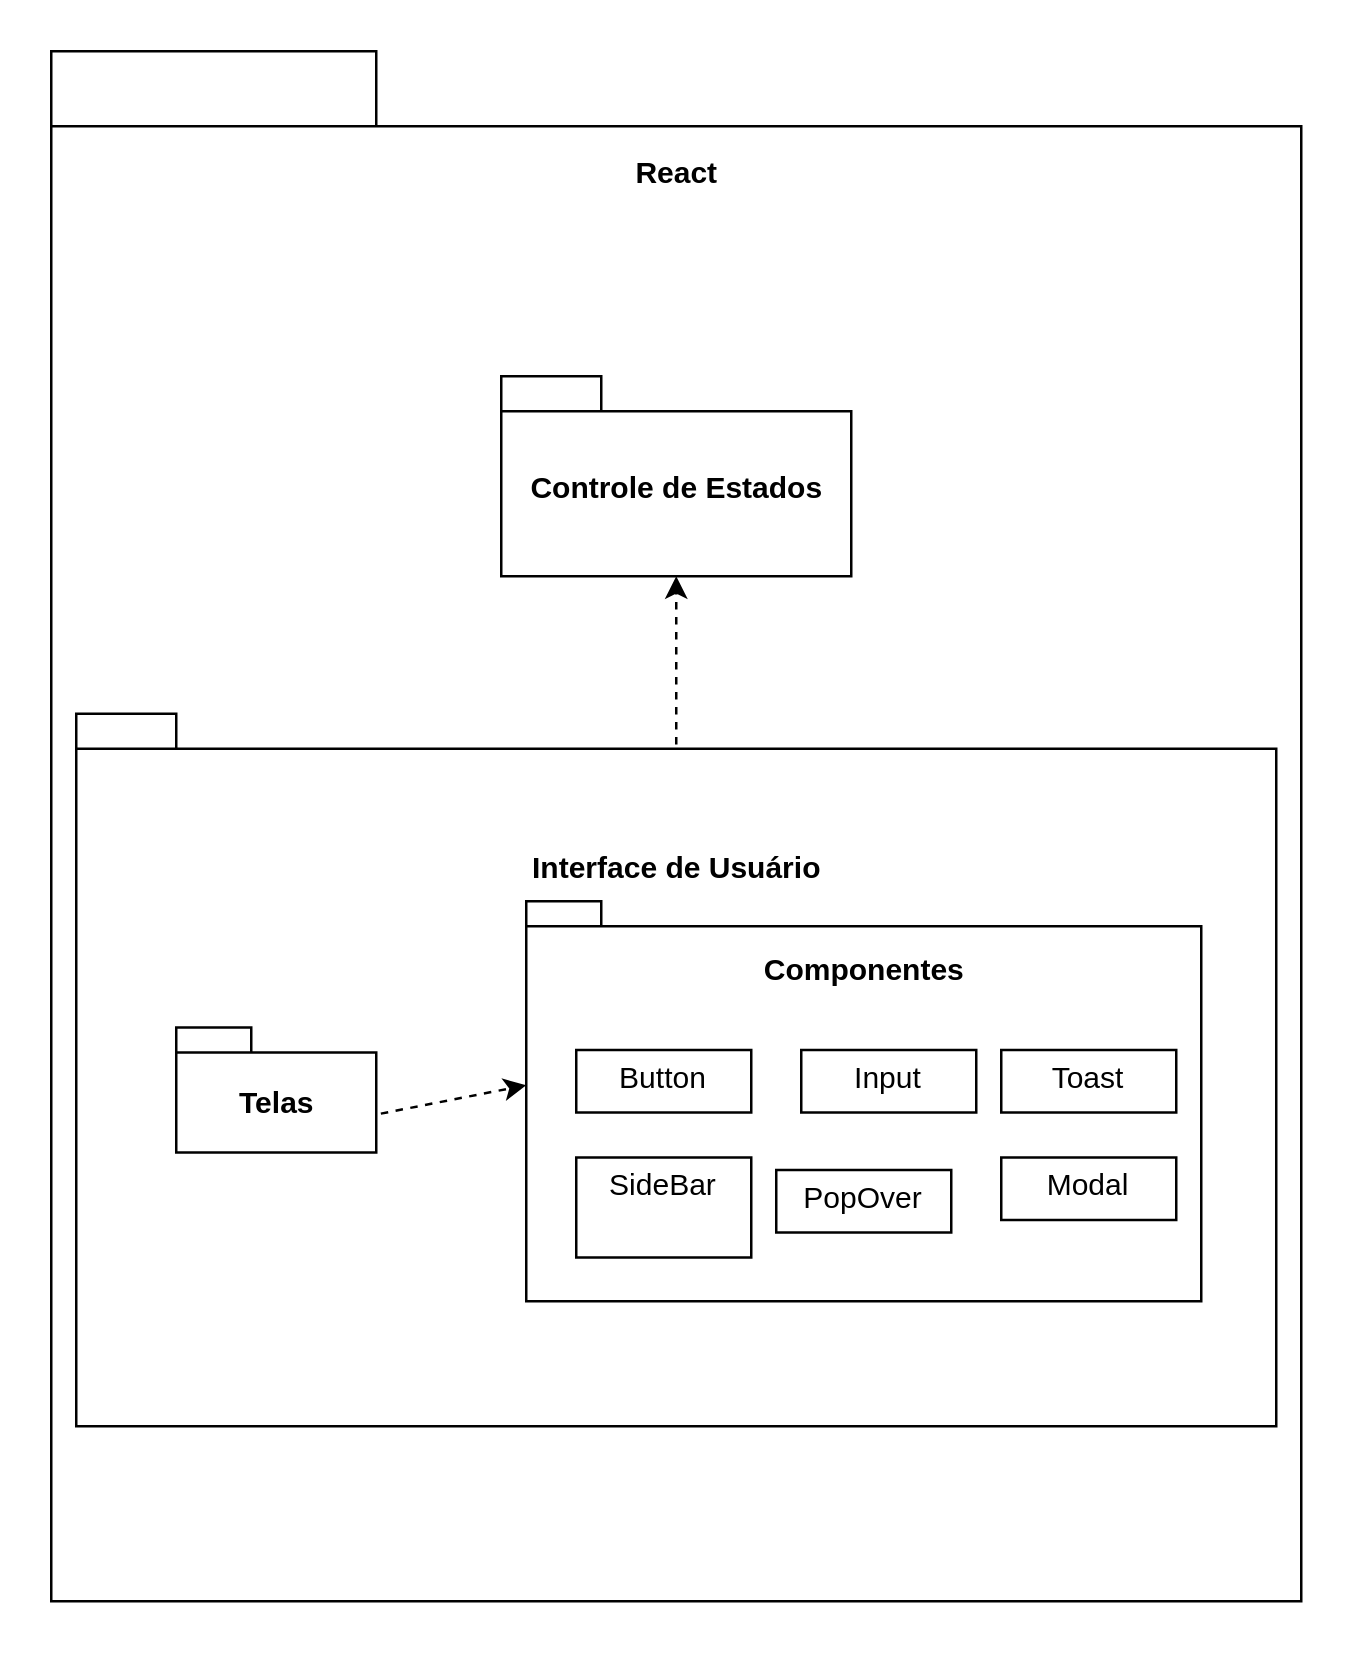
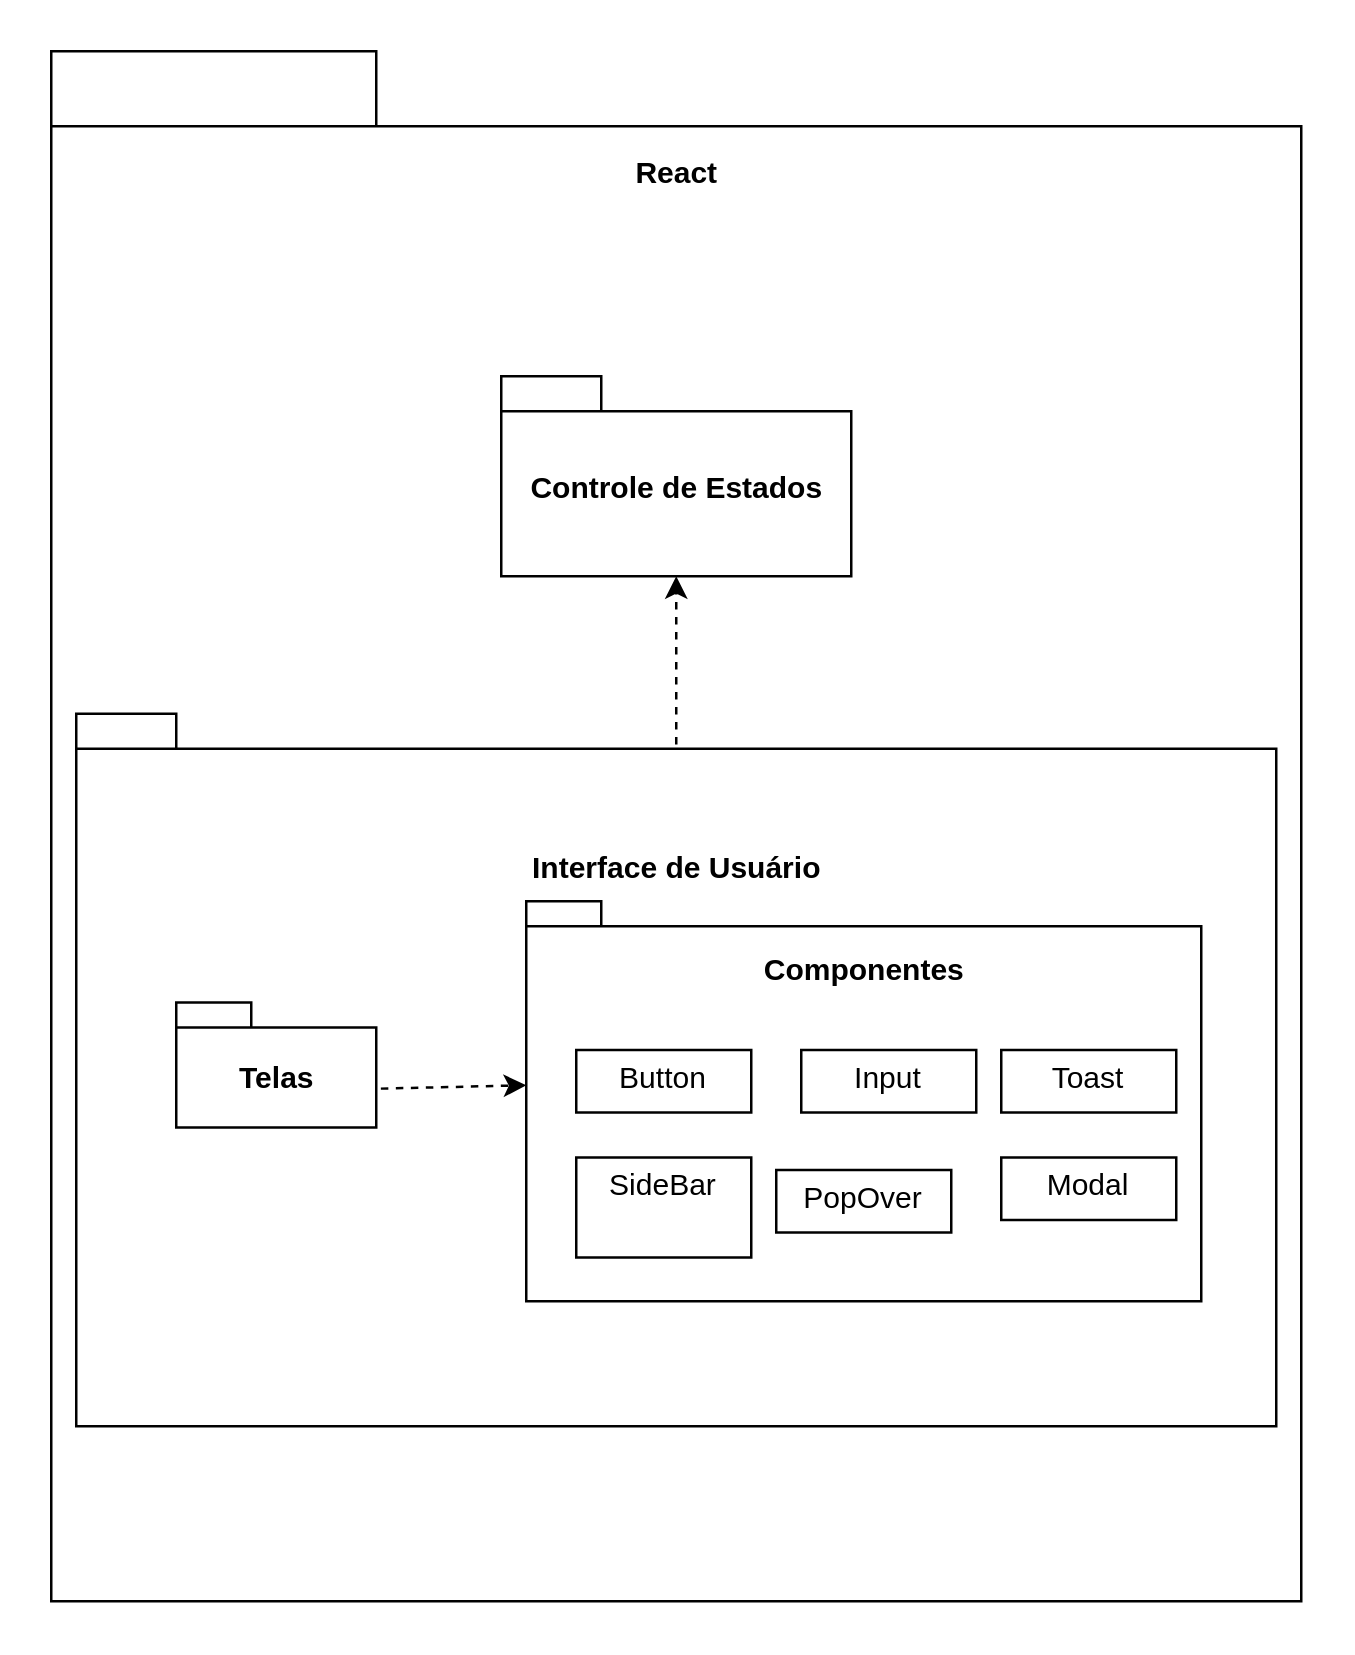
(276, 1090) -> (276, 1065)
